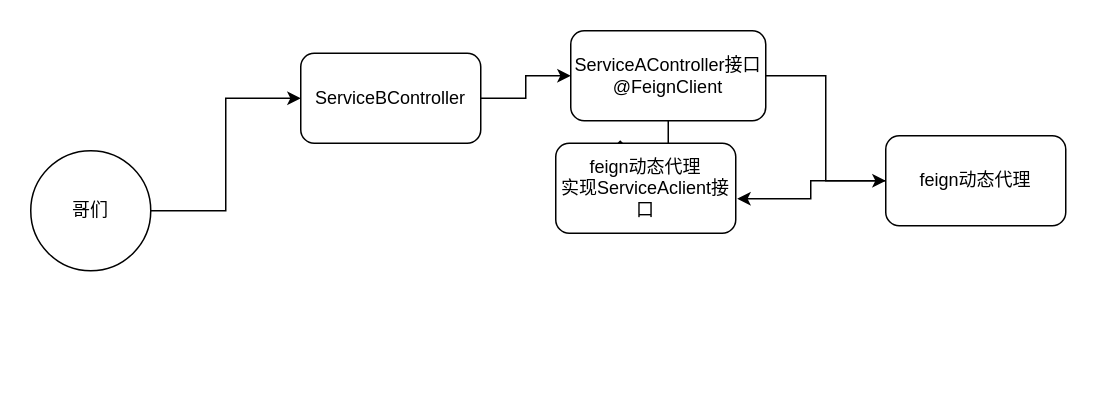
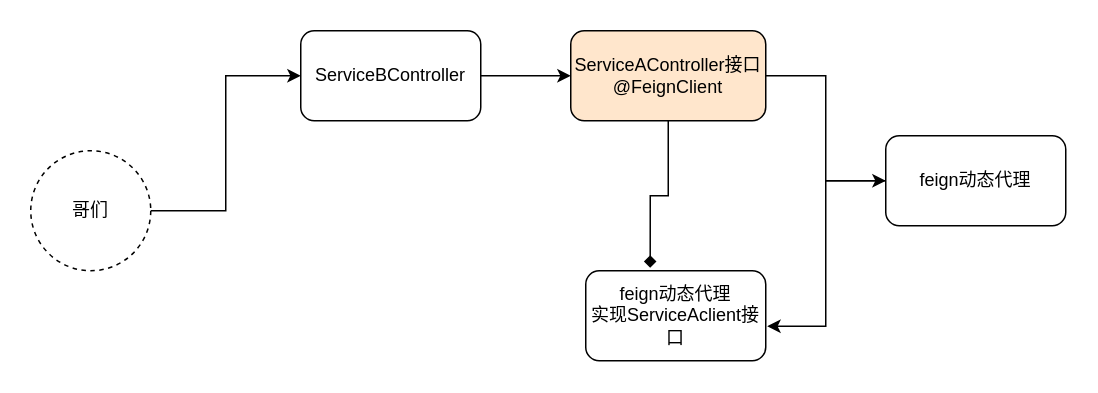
(668, 76) -> (668, 76)
(391, 98) -> (391, 76)
(646, 188) -> (676, 316)
(91, 211) -> (91, 211)
